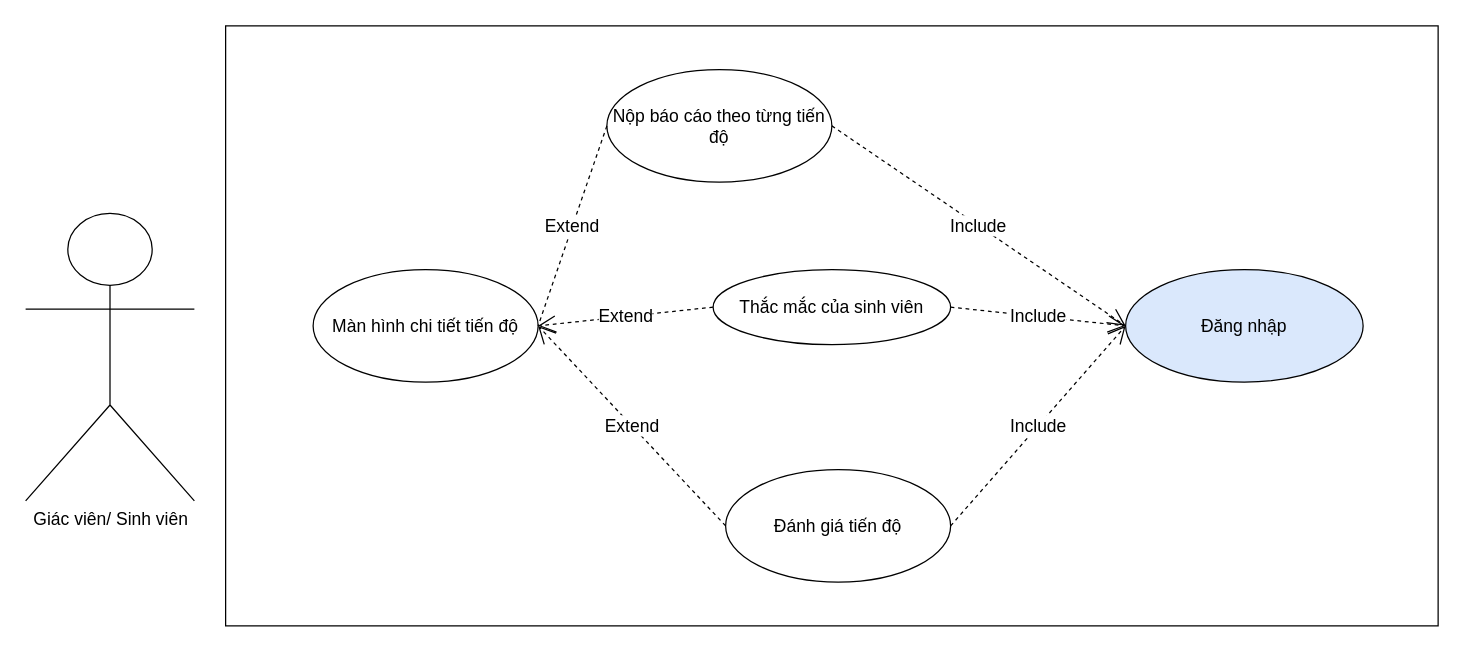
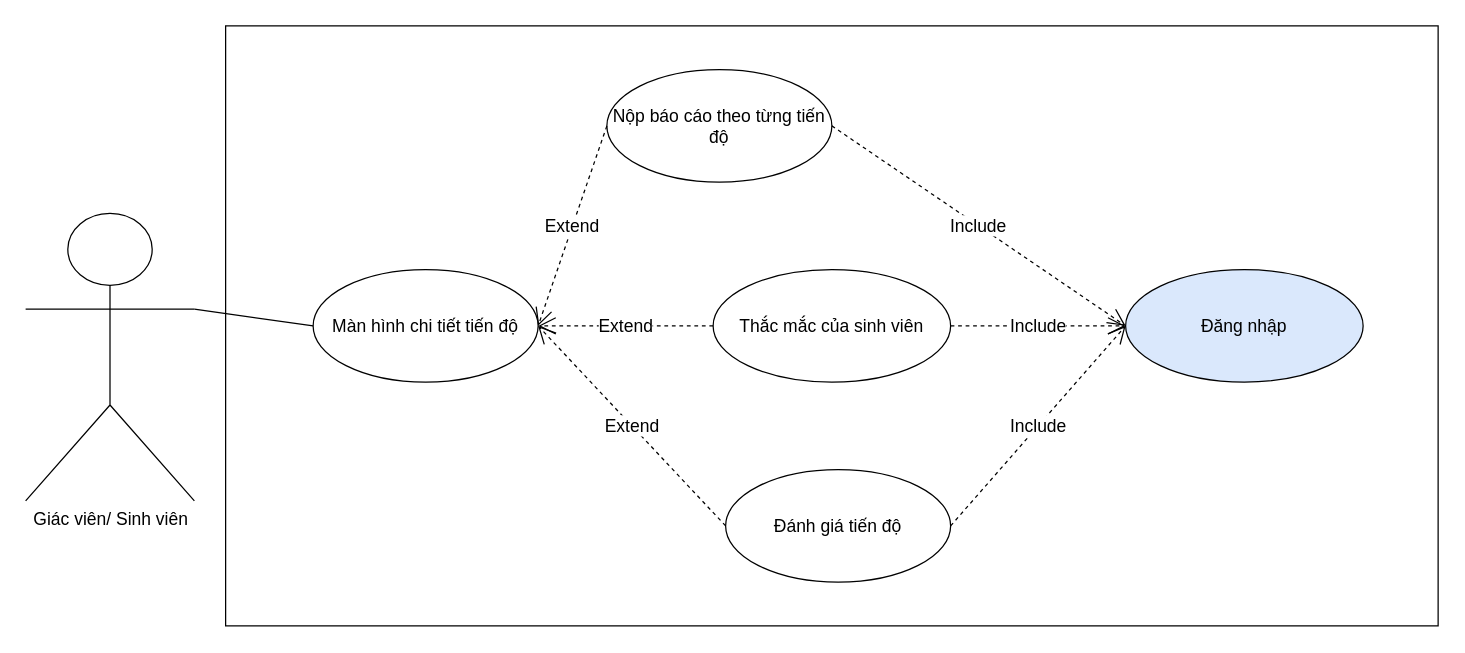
(832, 307) -> (832, 326)
none -> (255, 317)
(540, 321) -> (540, 320)
